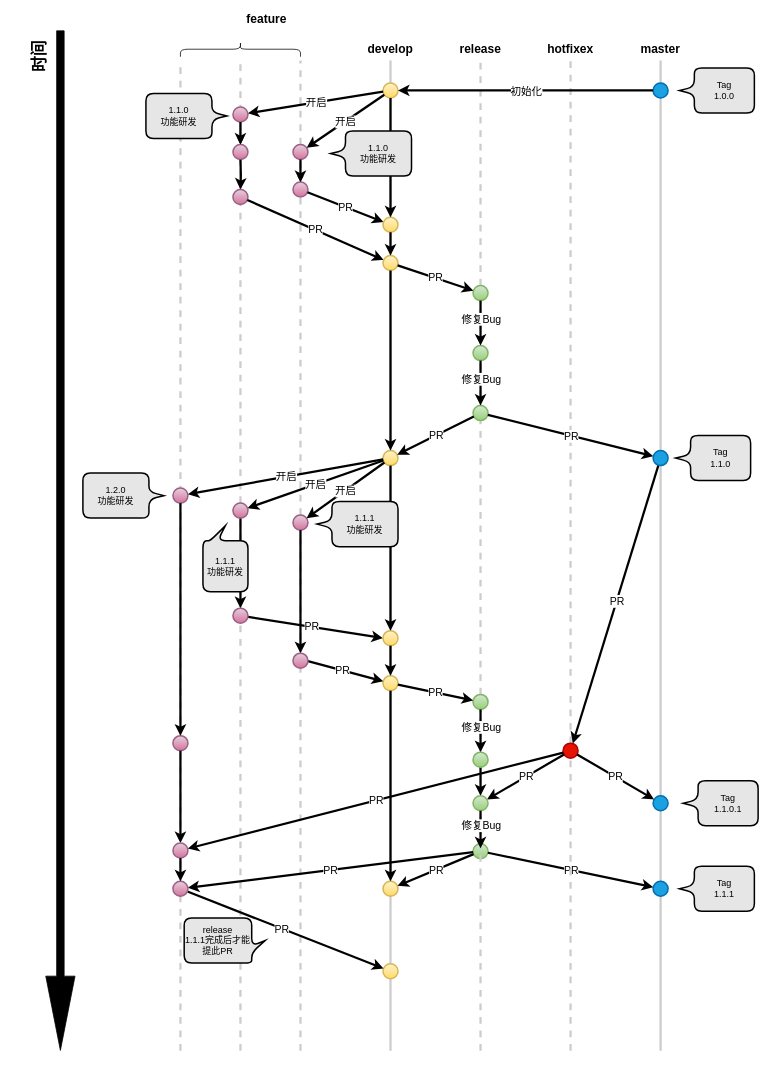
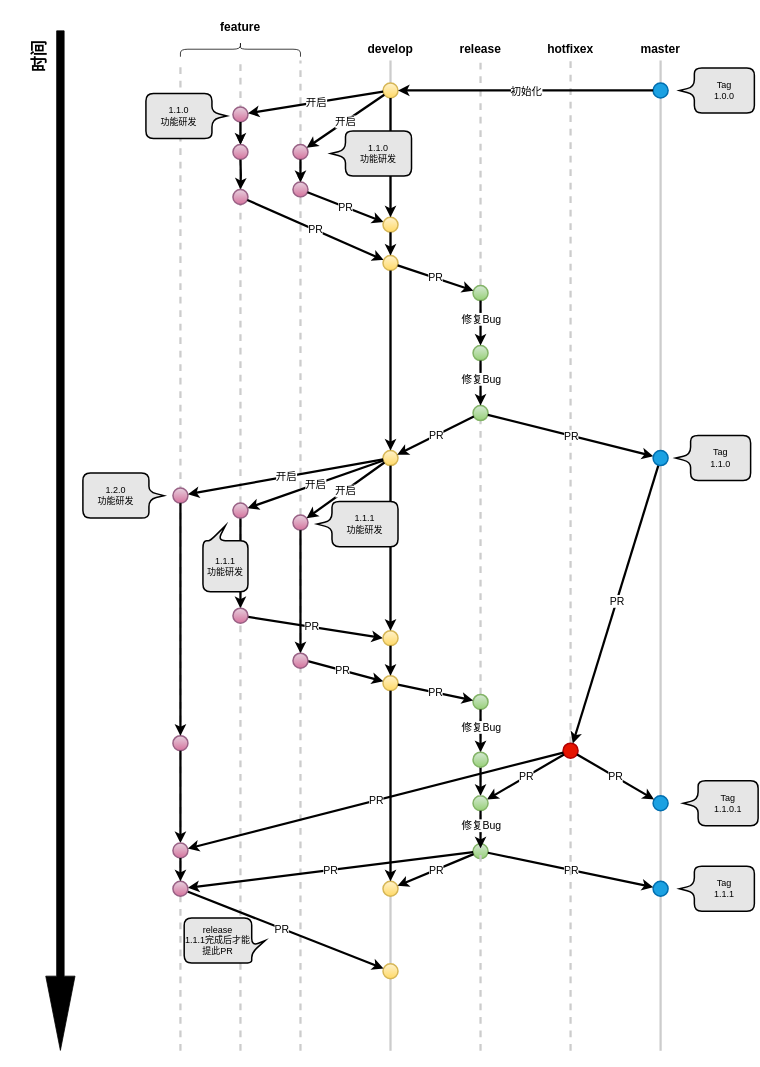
(267, 19) -> (240, 27)
